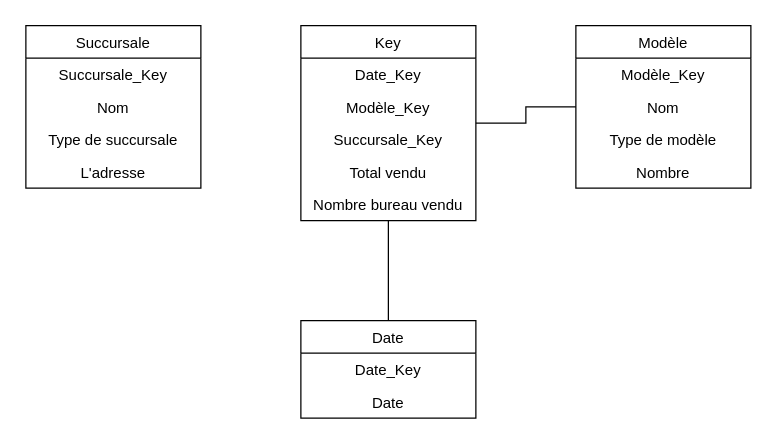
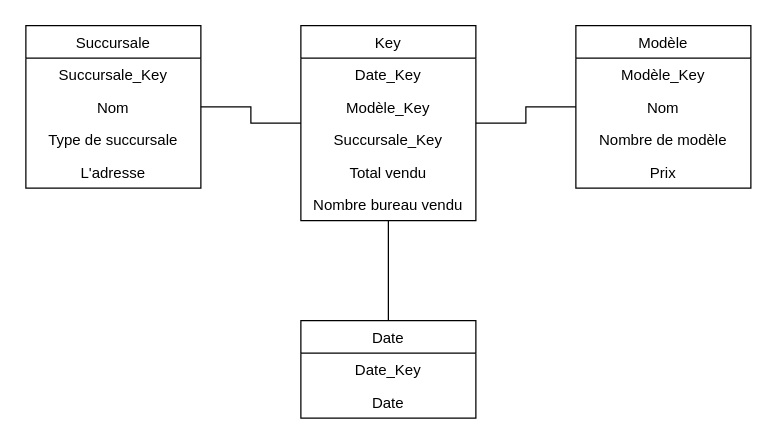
none -> (251, 115)
(663, 140) -> (663, 140)
(663, 173) -> (663, 173)
